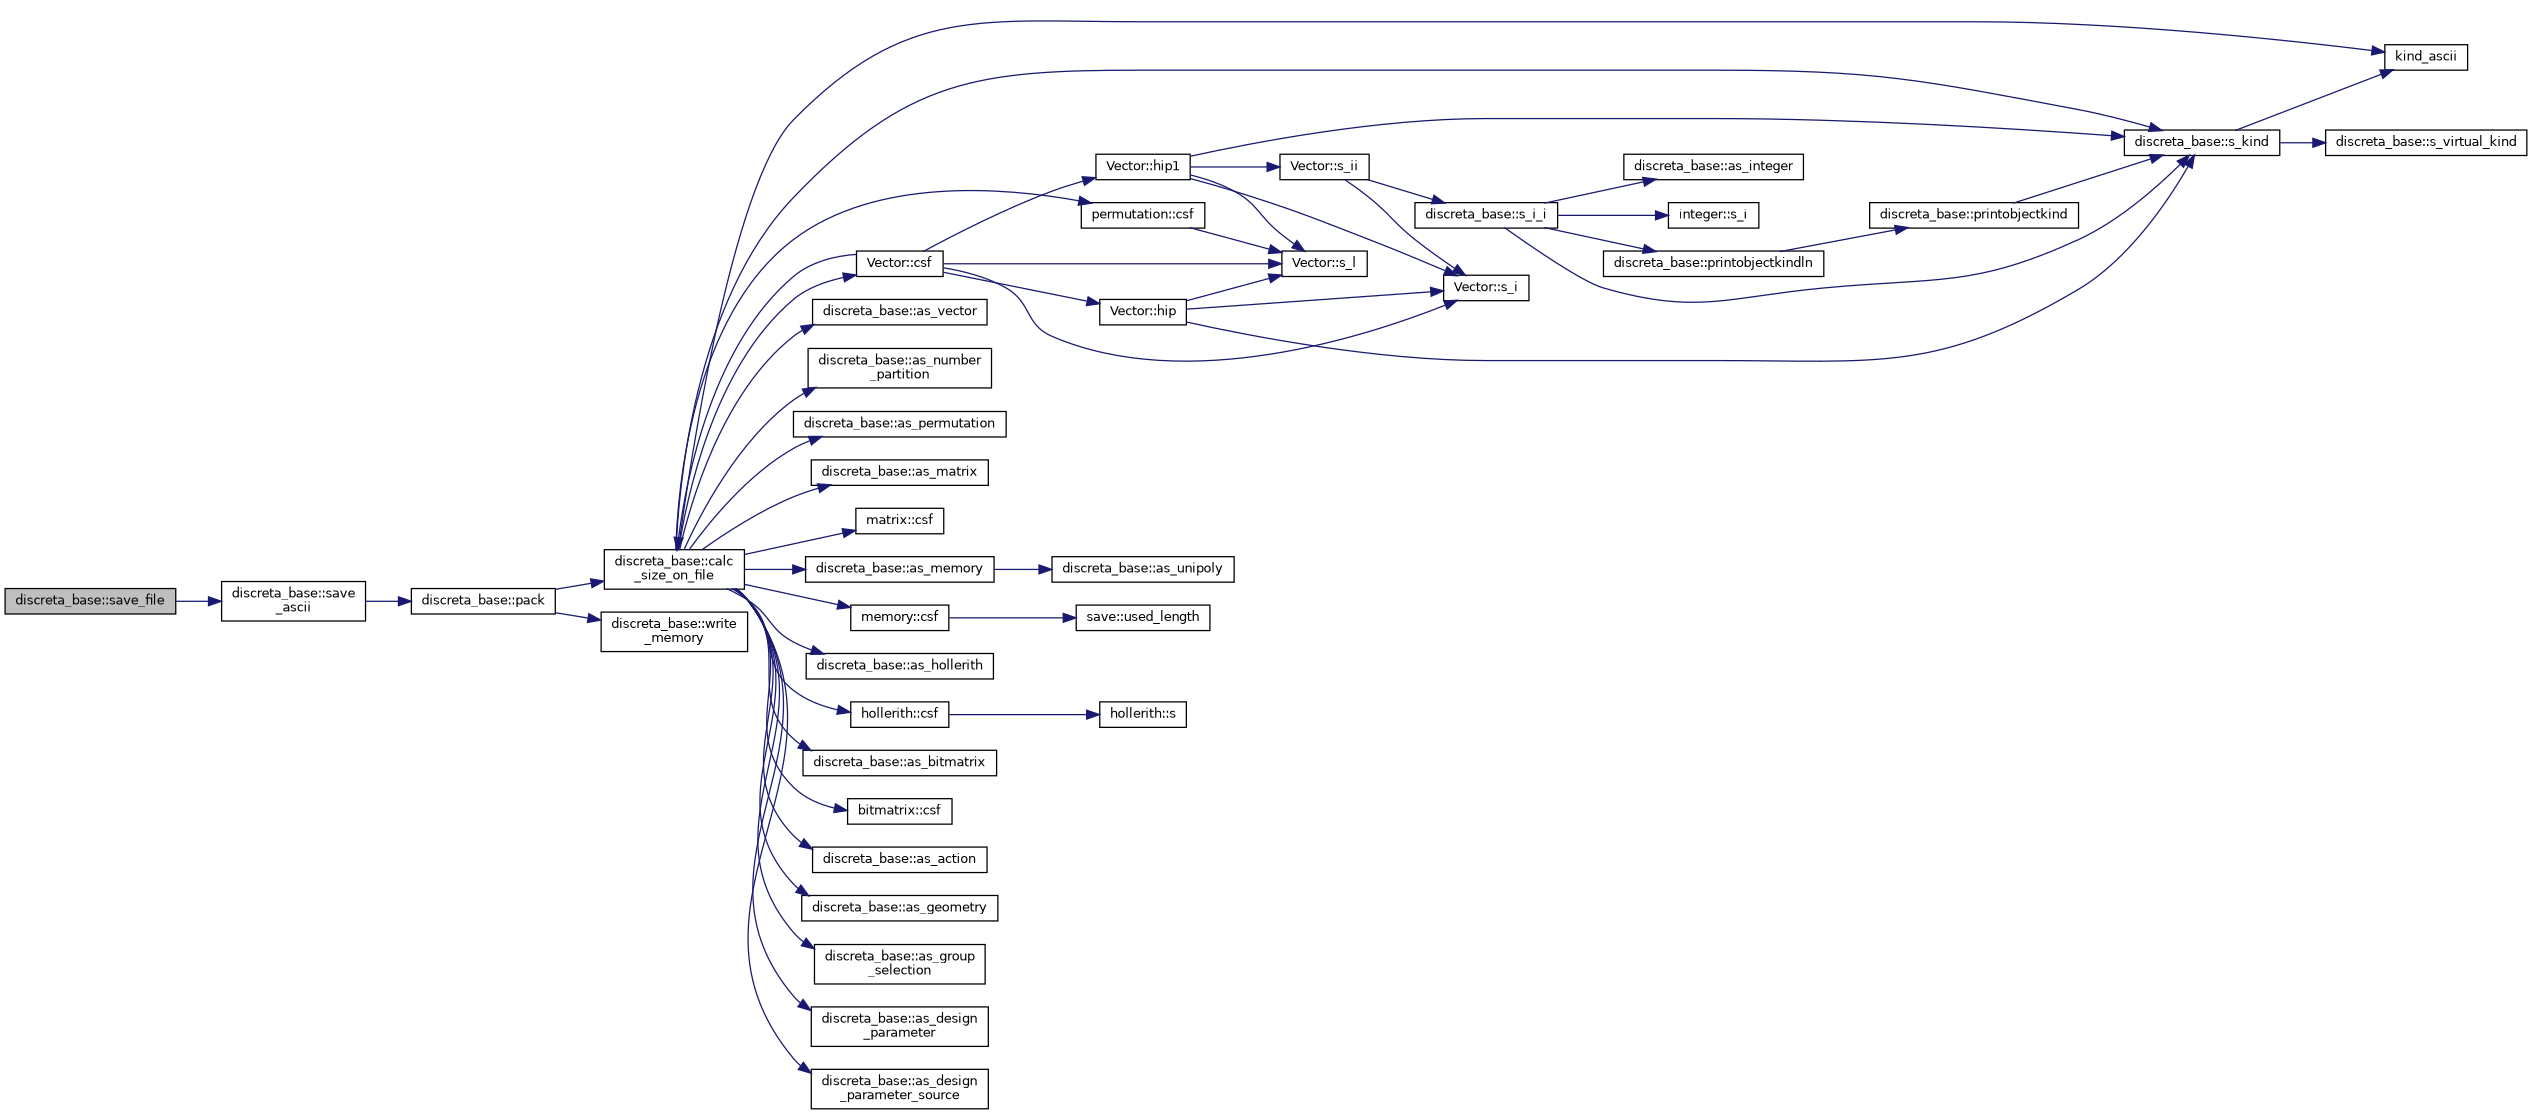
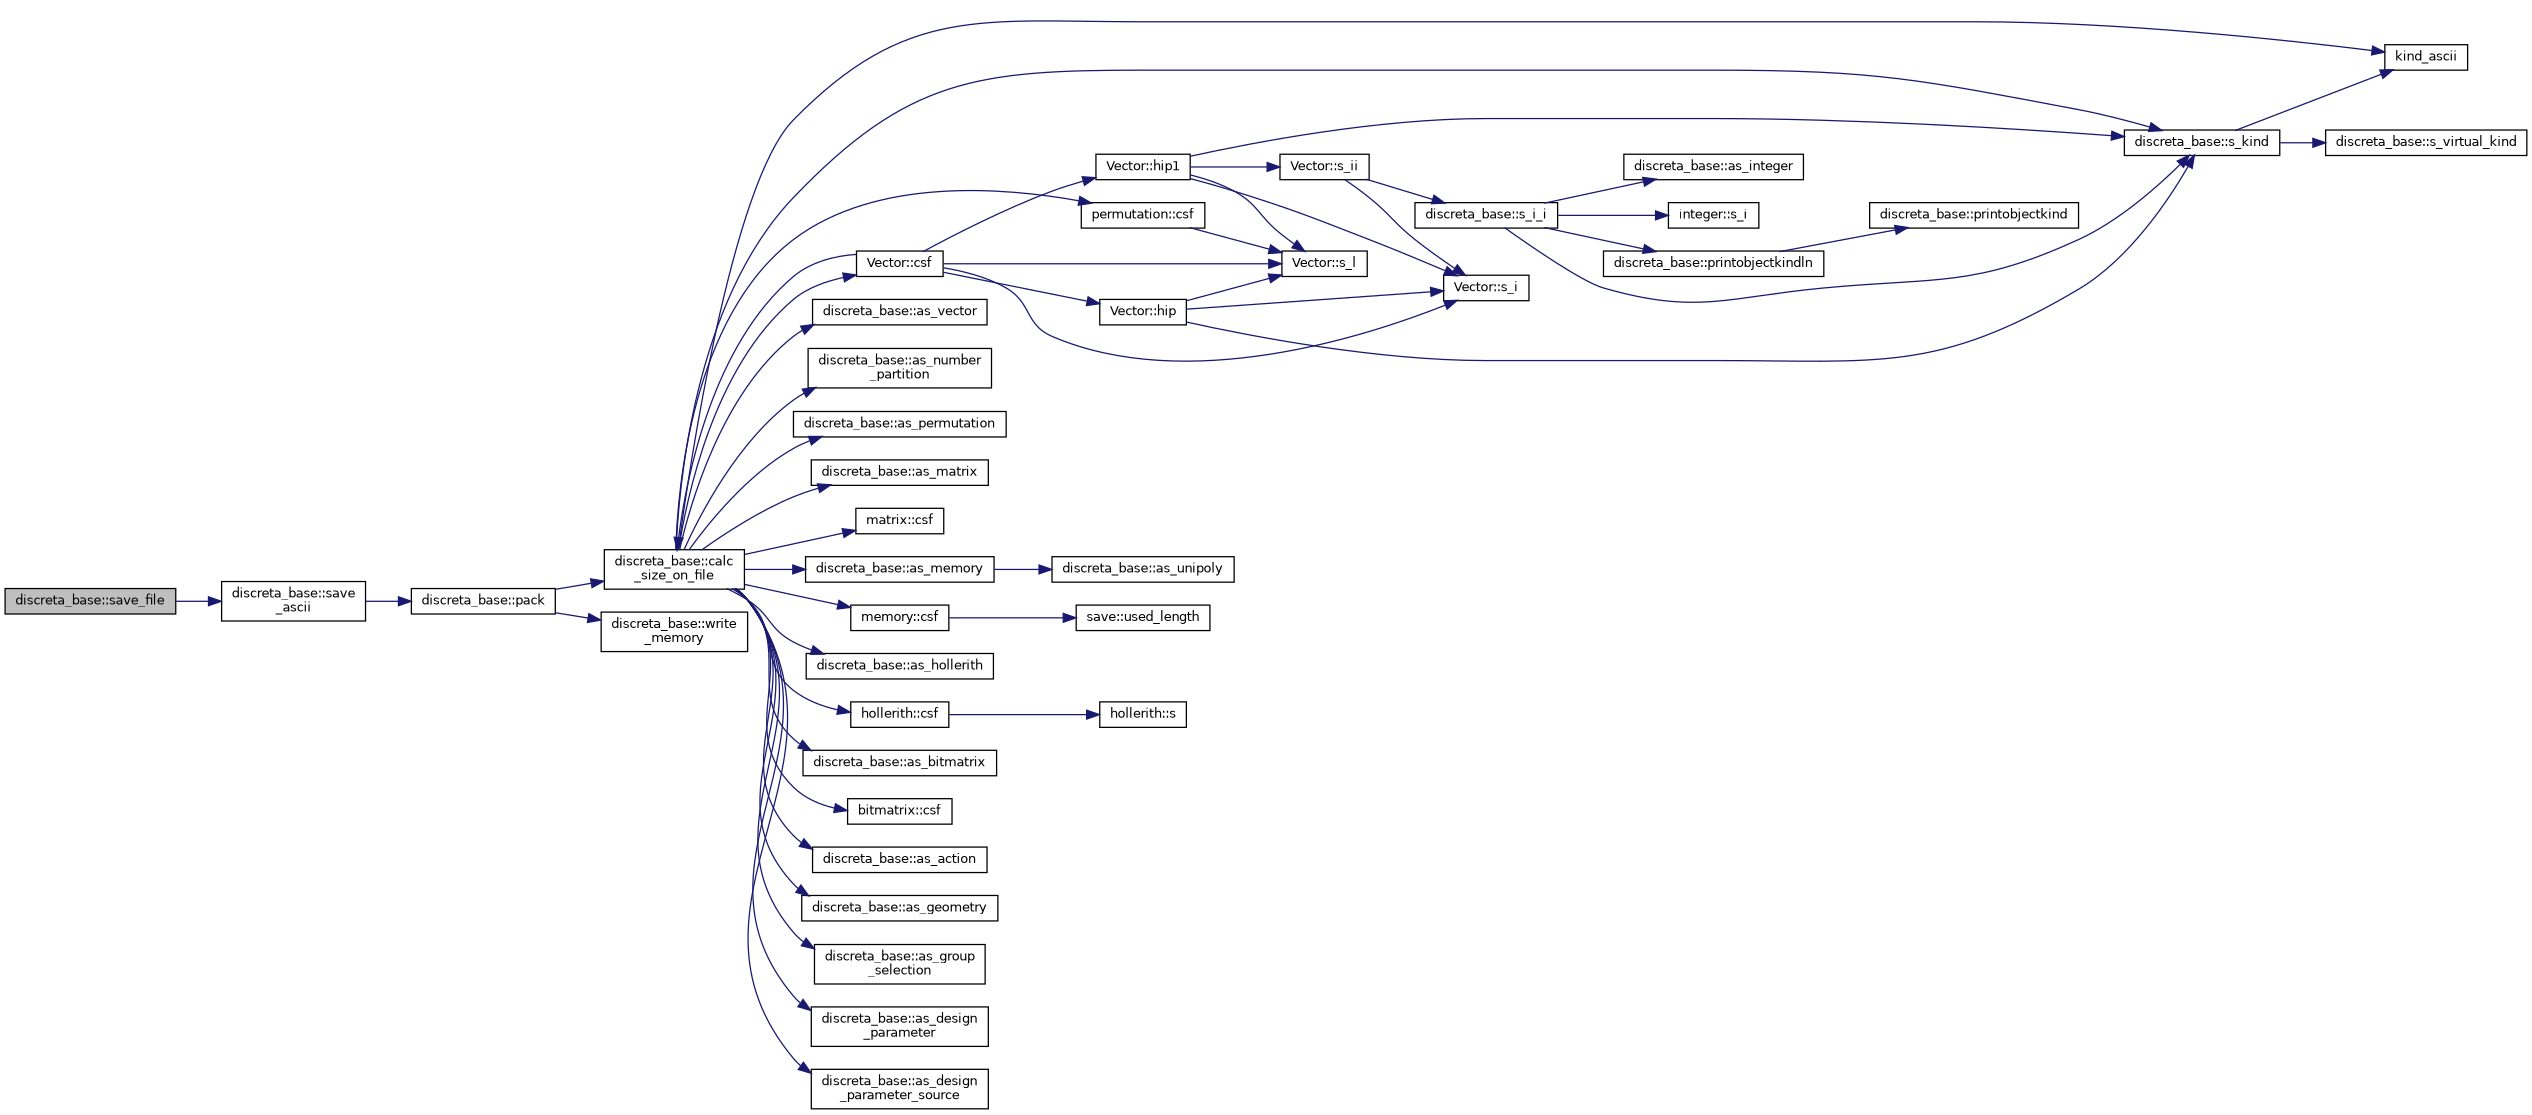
(2082, 181) -> none
